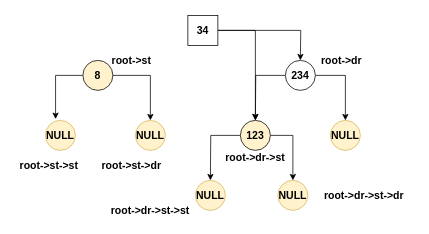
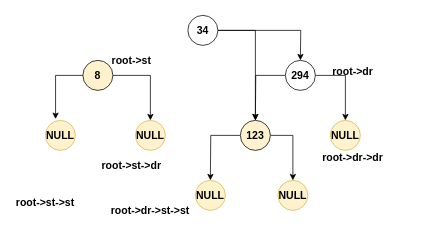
(203, 30) -> (203, 30)
(342, 60) -> (353, 72)
(300, 75) -> (300, 75)
(255, 158) -> none
none -> (353, 158)
(49, 165) -> (45, 203)
(364, 195) -> none
